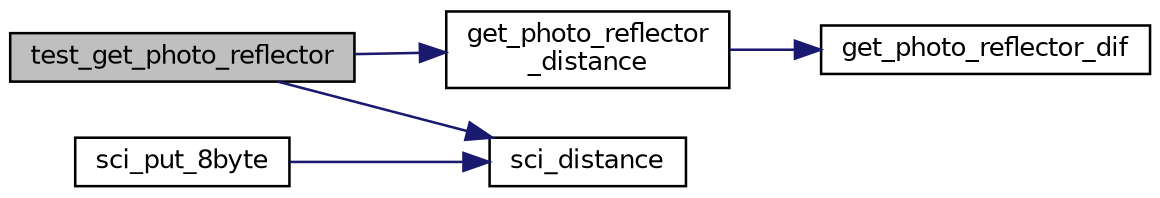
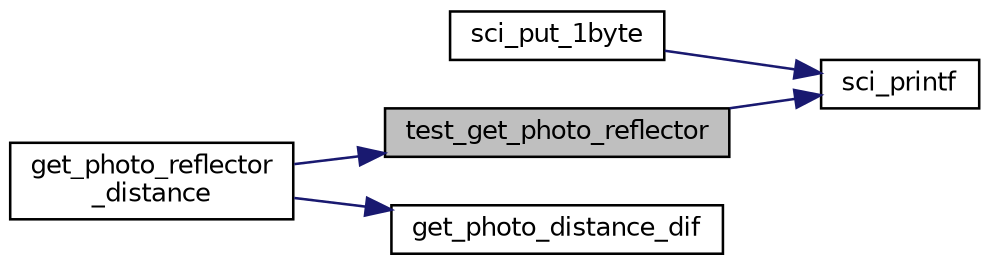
(986, 50) -> (557, 229)
(387, 54) -> (327, 160)
(182, 162) -> (557, 36)
(588, 162) -> (900, 84)
